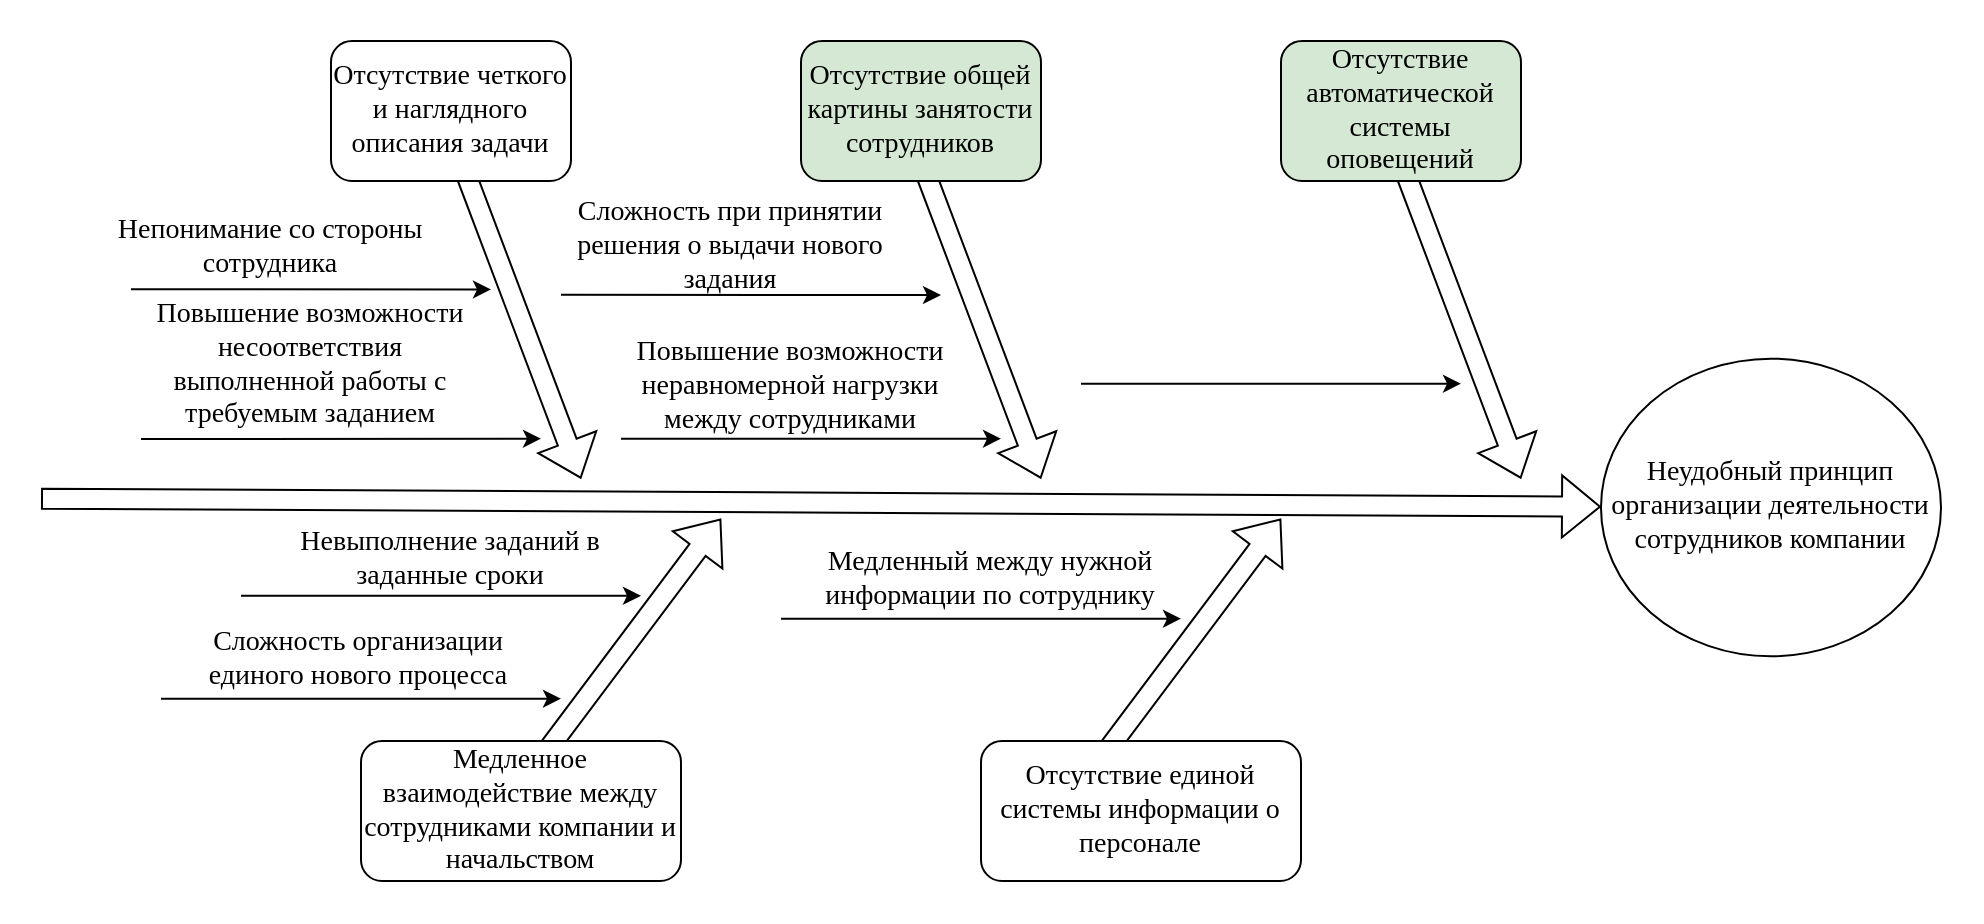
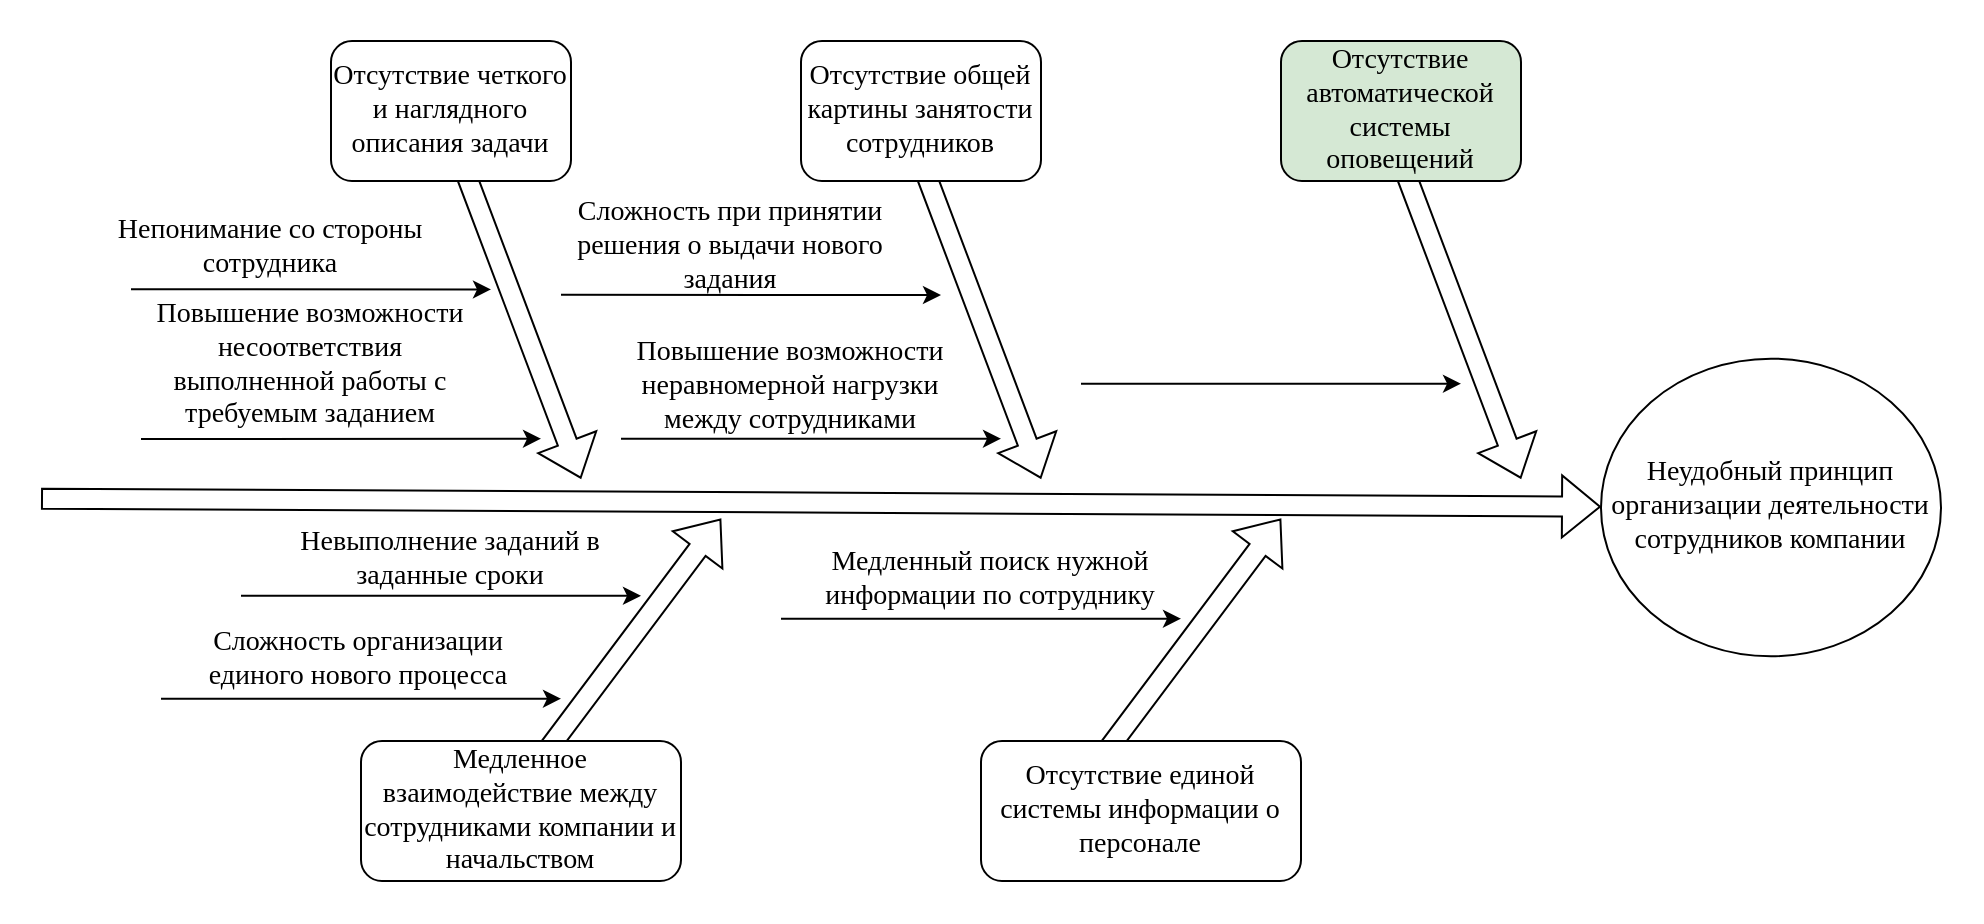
(921, 111) -> (921, 111)
(991, 579) -> (991, 579)
